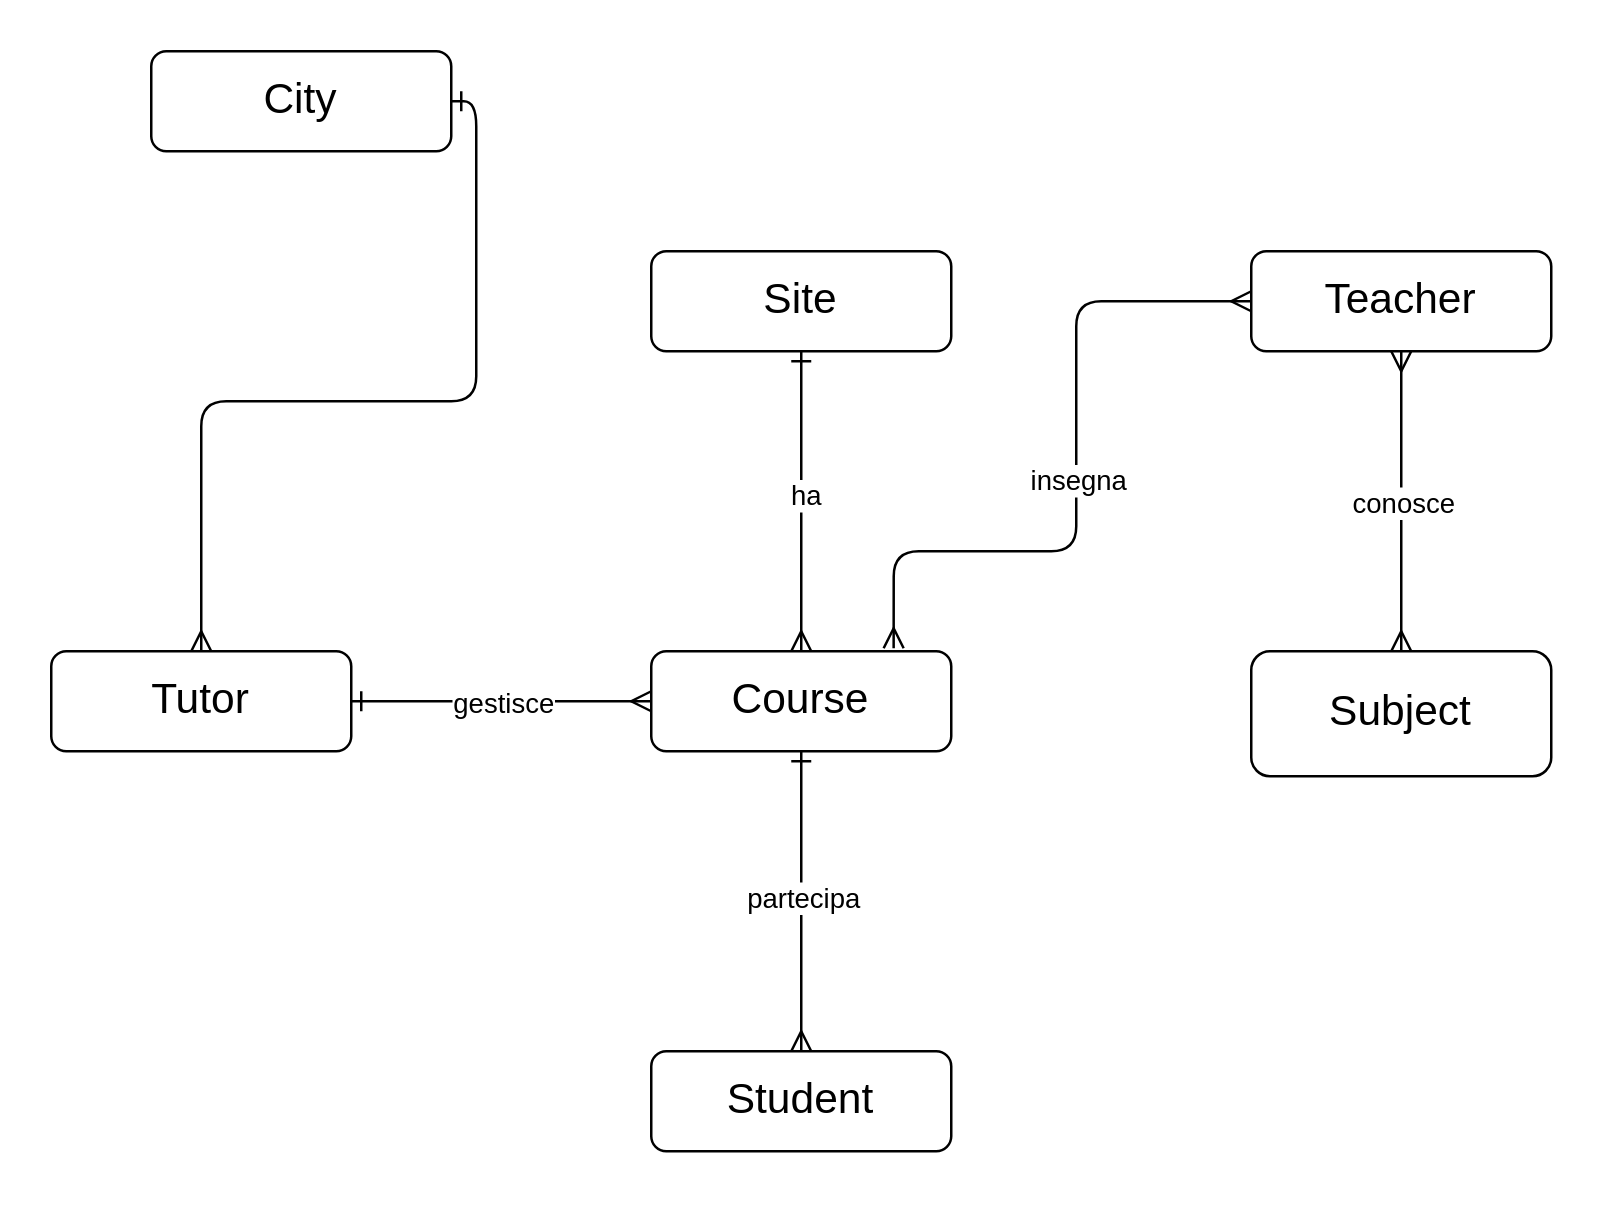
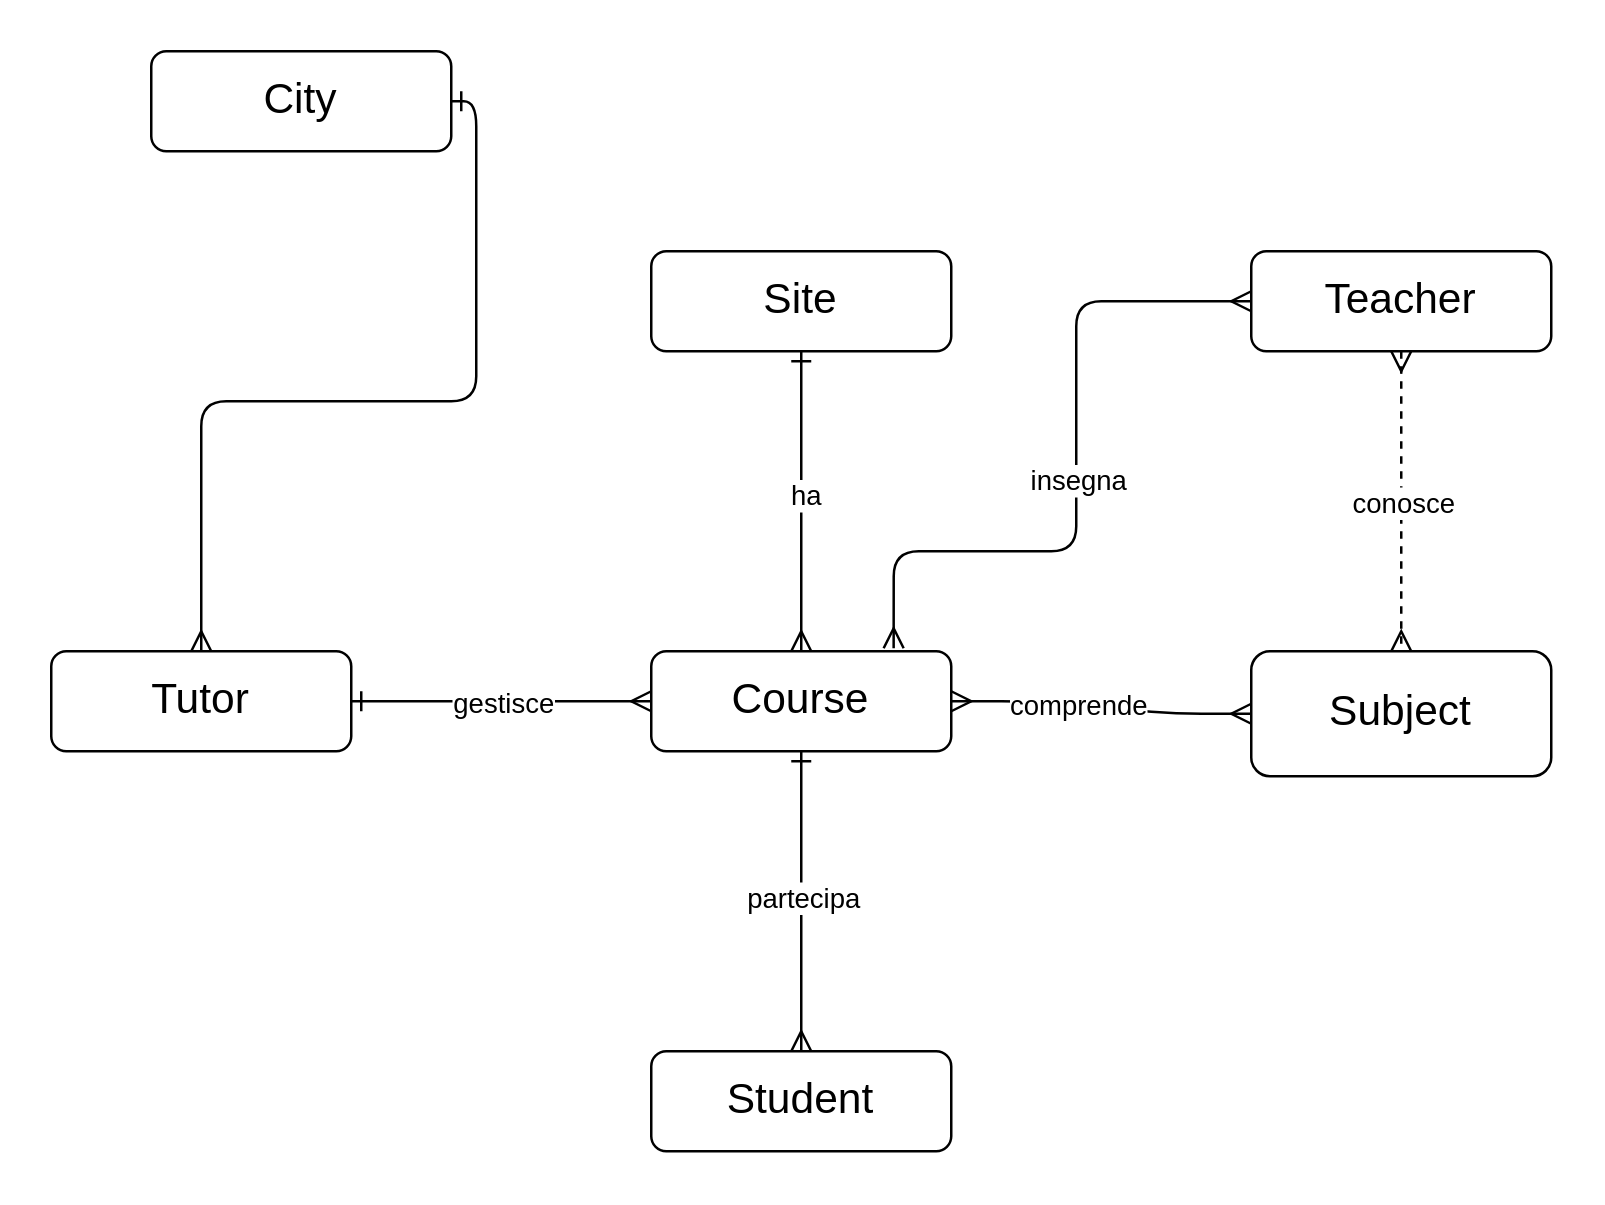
(1401, 422) -> (1401, 422)
none -> (1101, 708)
